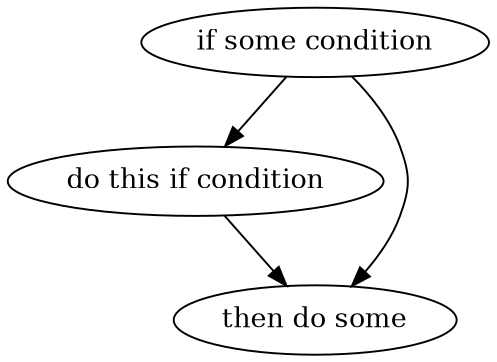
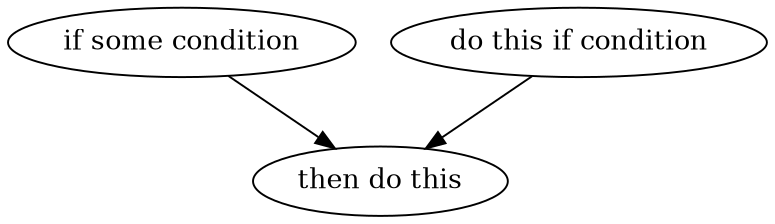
(262, 104) -> none
(315, 320) -> (380, 181)
